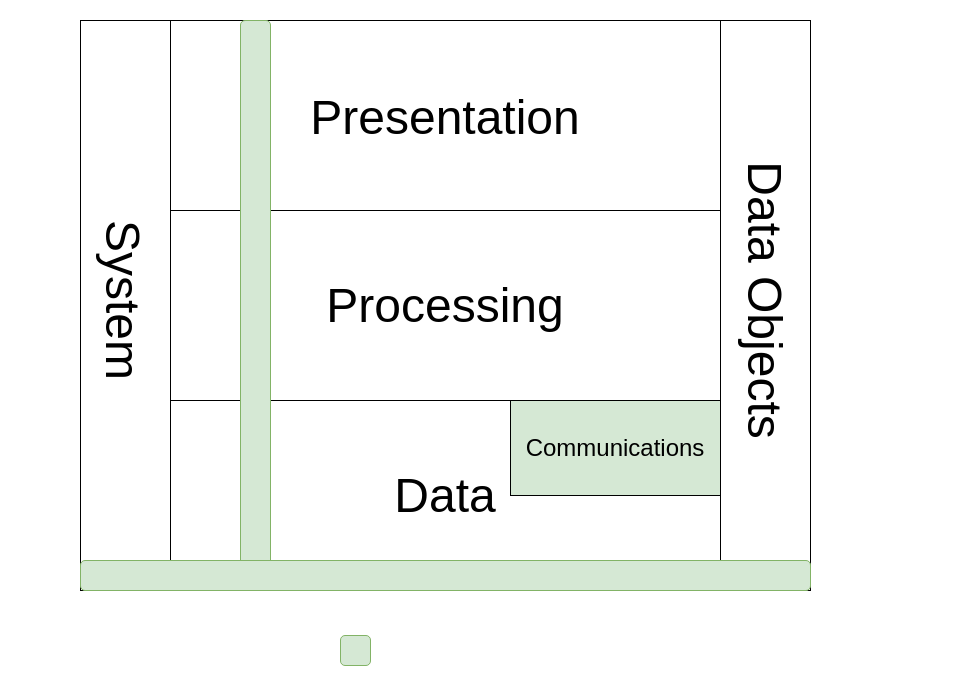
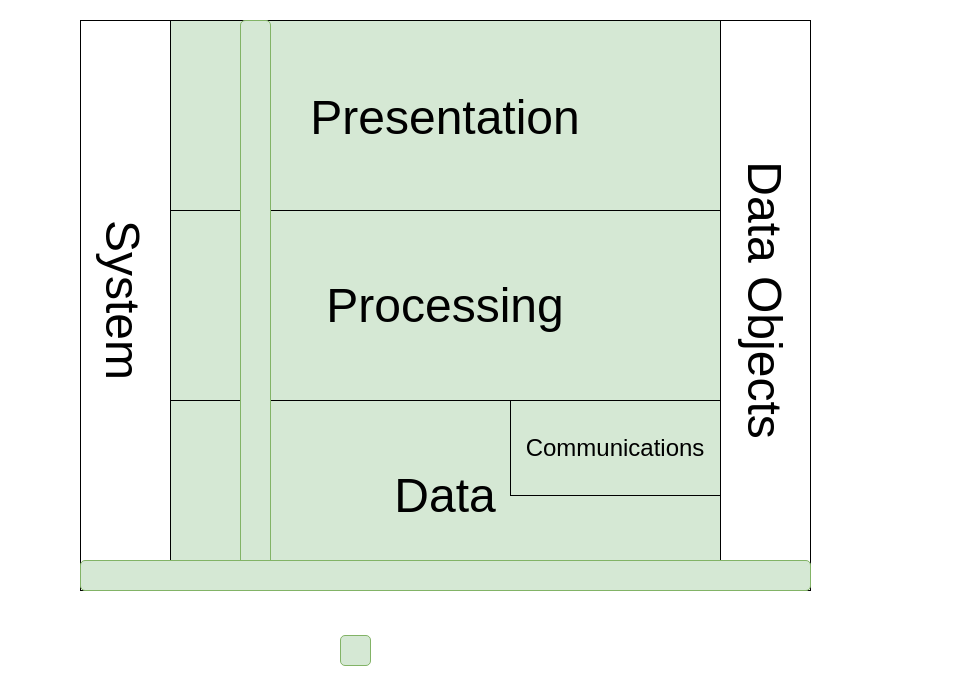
(446, 116) -> (446, 116)
(446, 306) -> (446, 306)
(446, 496) -> (446, 496)
